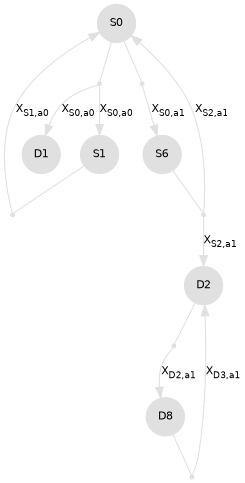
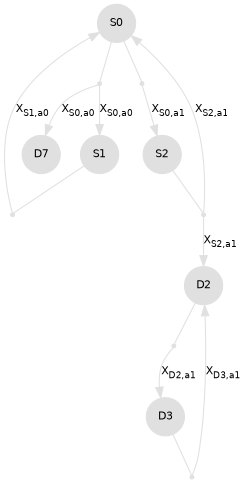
(41, 154) -> (41, 154)
(162, 154) -> (162, 154)
(165, 417) -> (165, 417)
